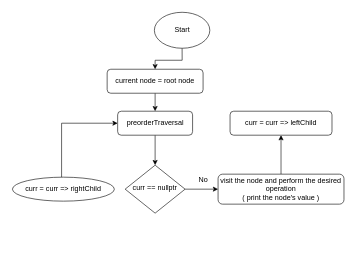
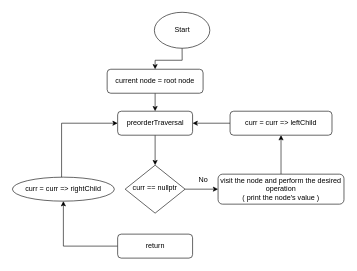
none -> (198, 123)
none -> (63, 227)
none -> (155, 246)
